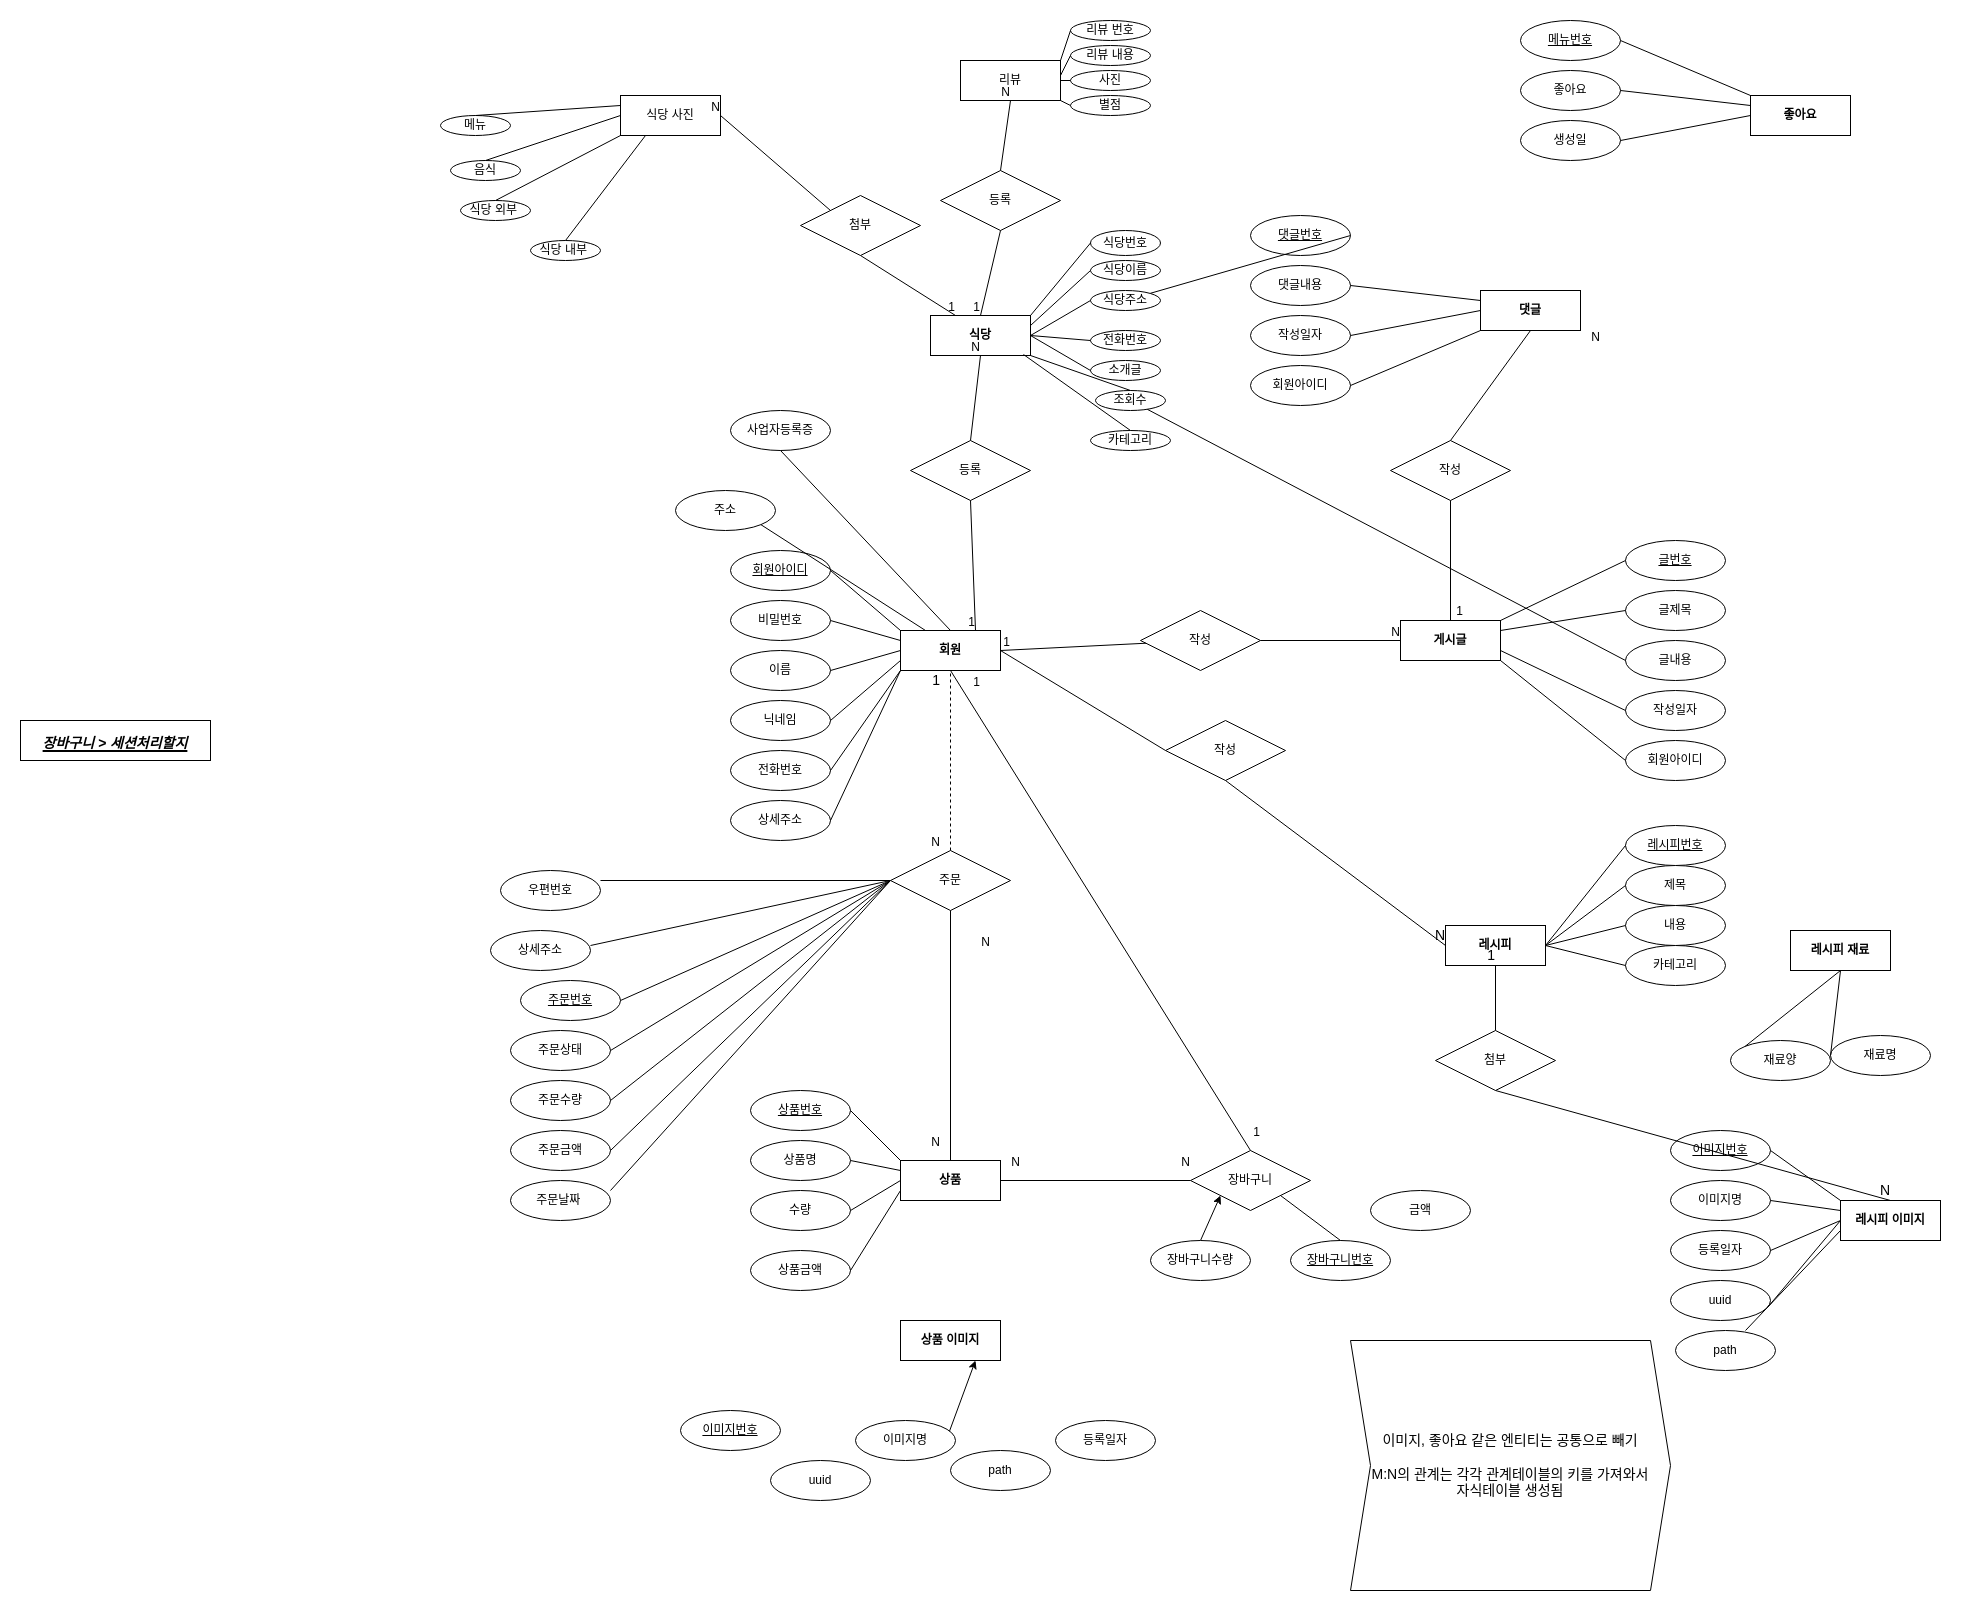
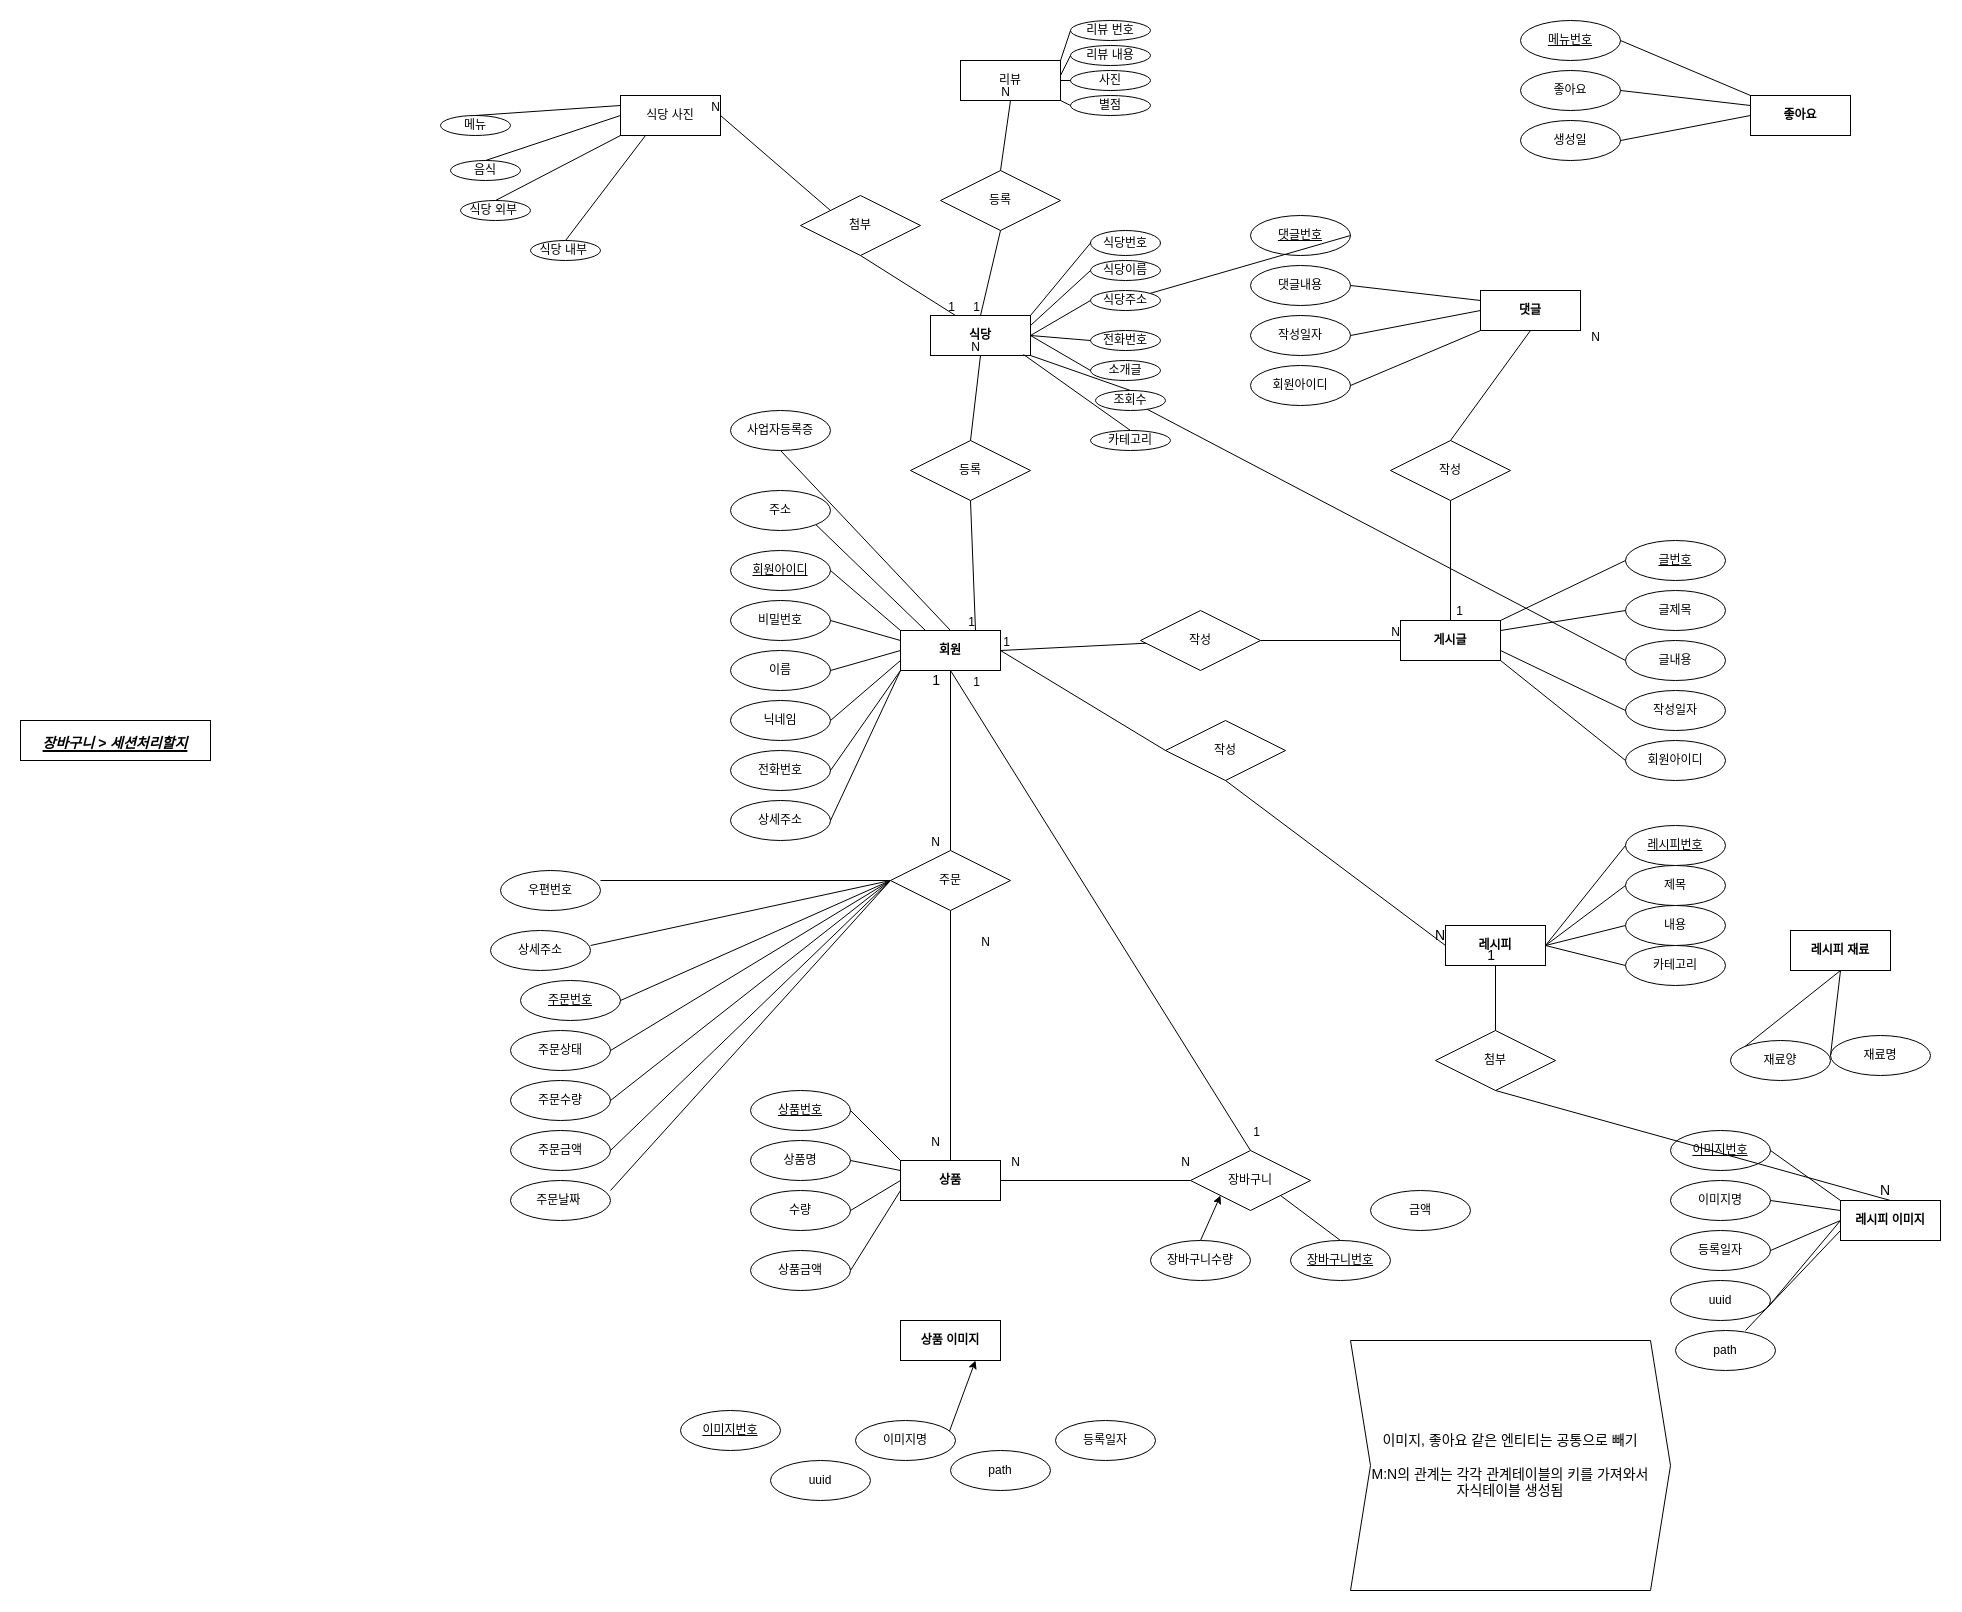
(726, 511) -> (781, 511)
(951, 762) -> (951, 762)
